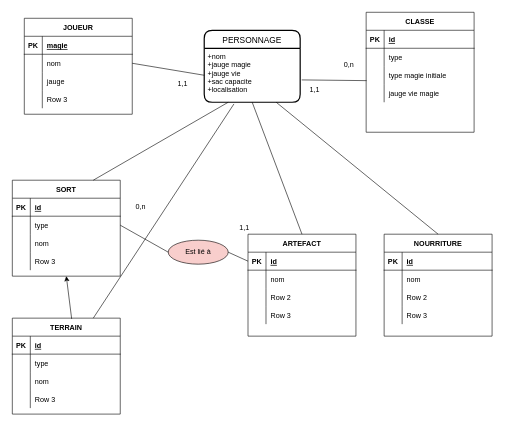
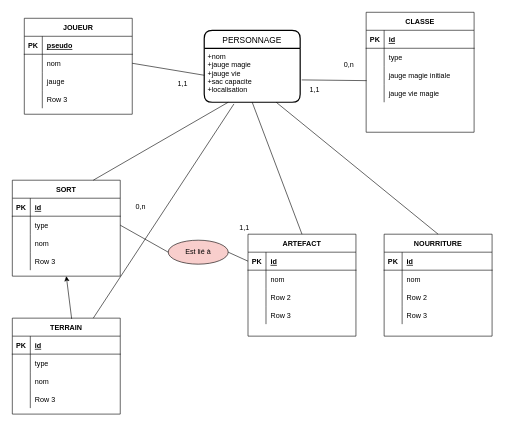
(56, 46) -> (59, 46)
(421, 76) -> (423, 76)
